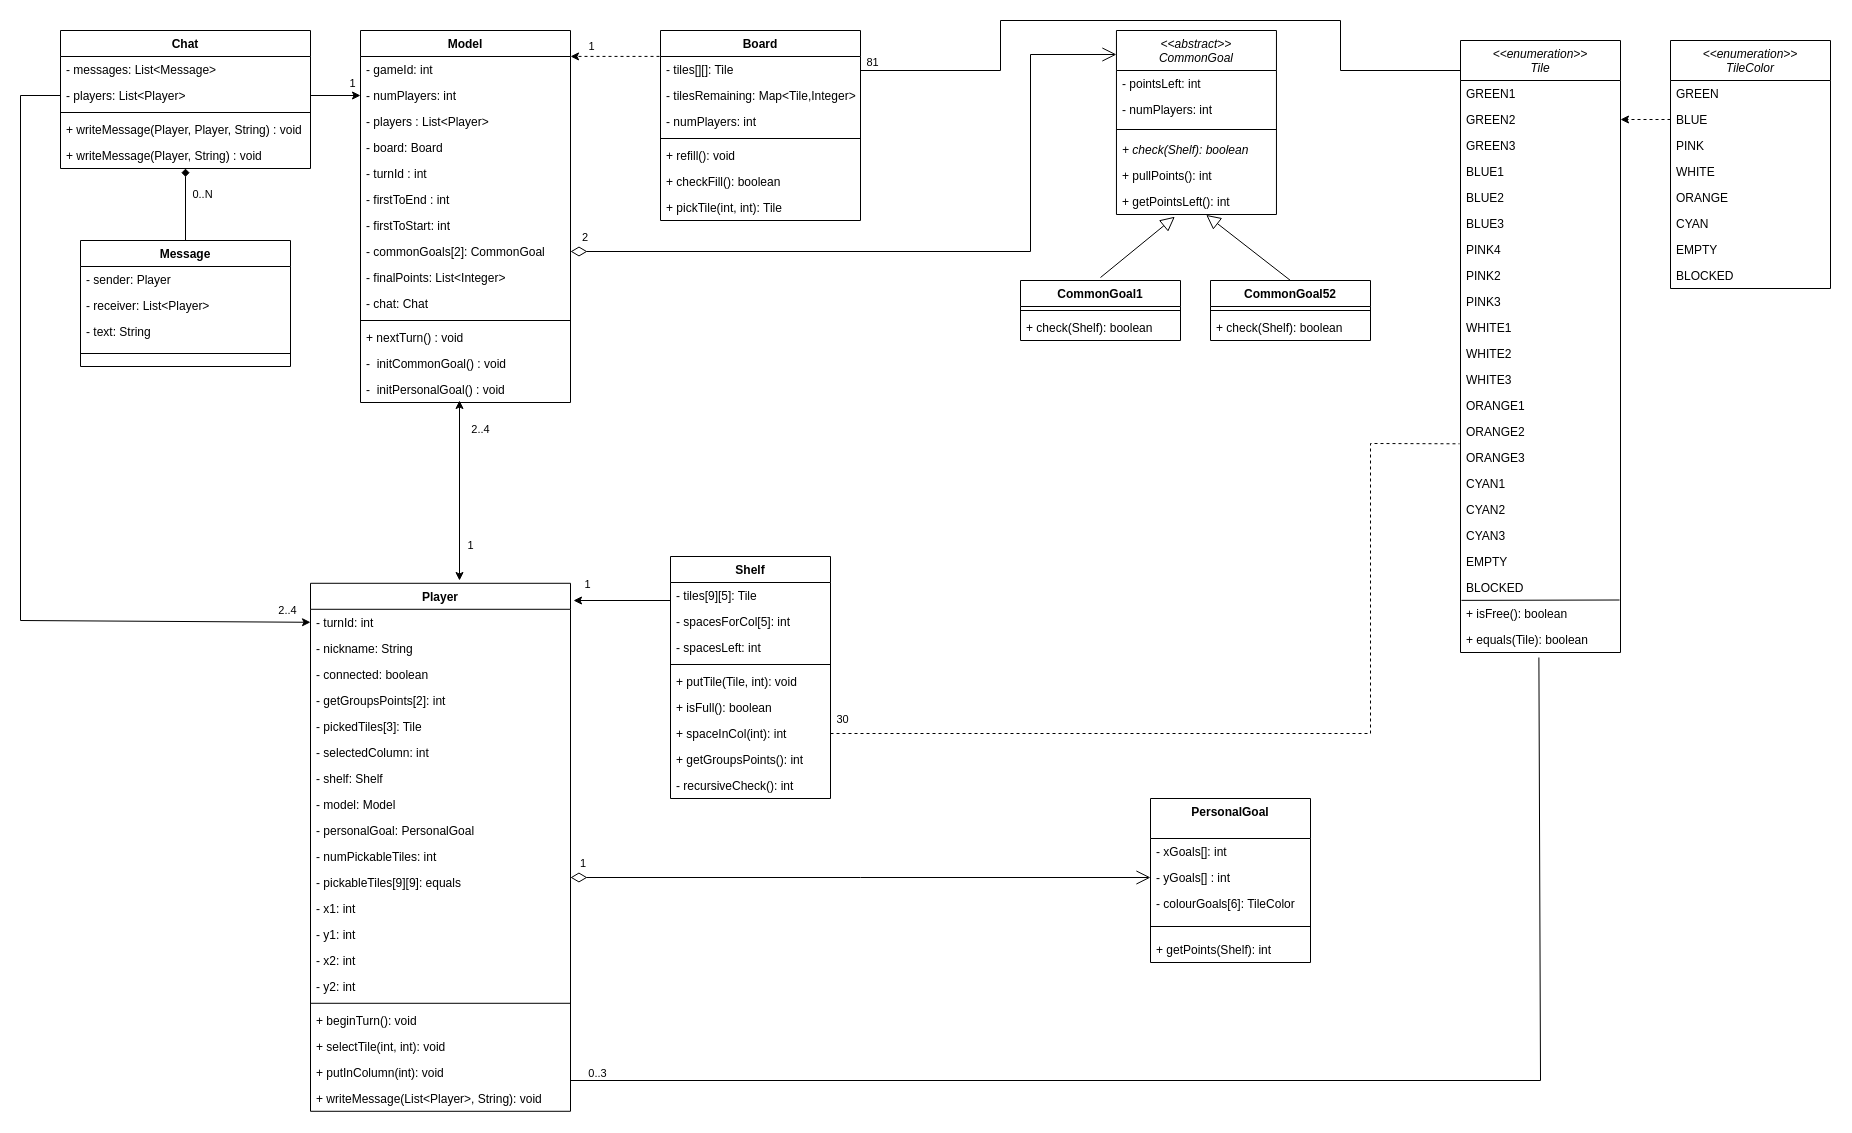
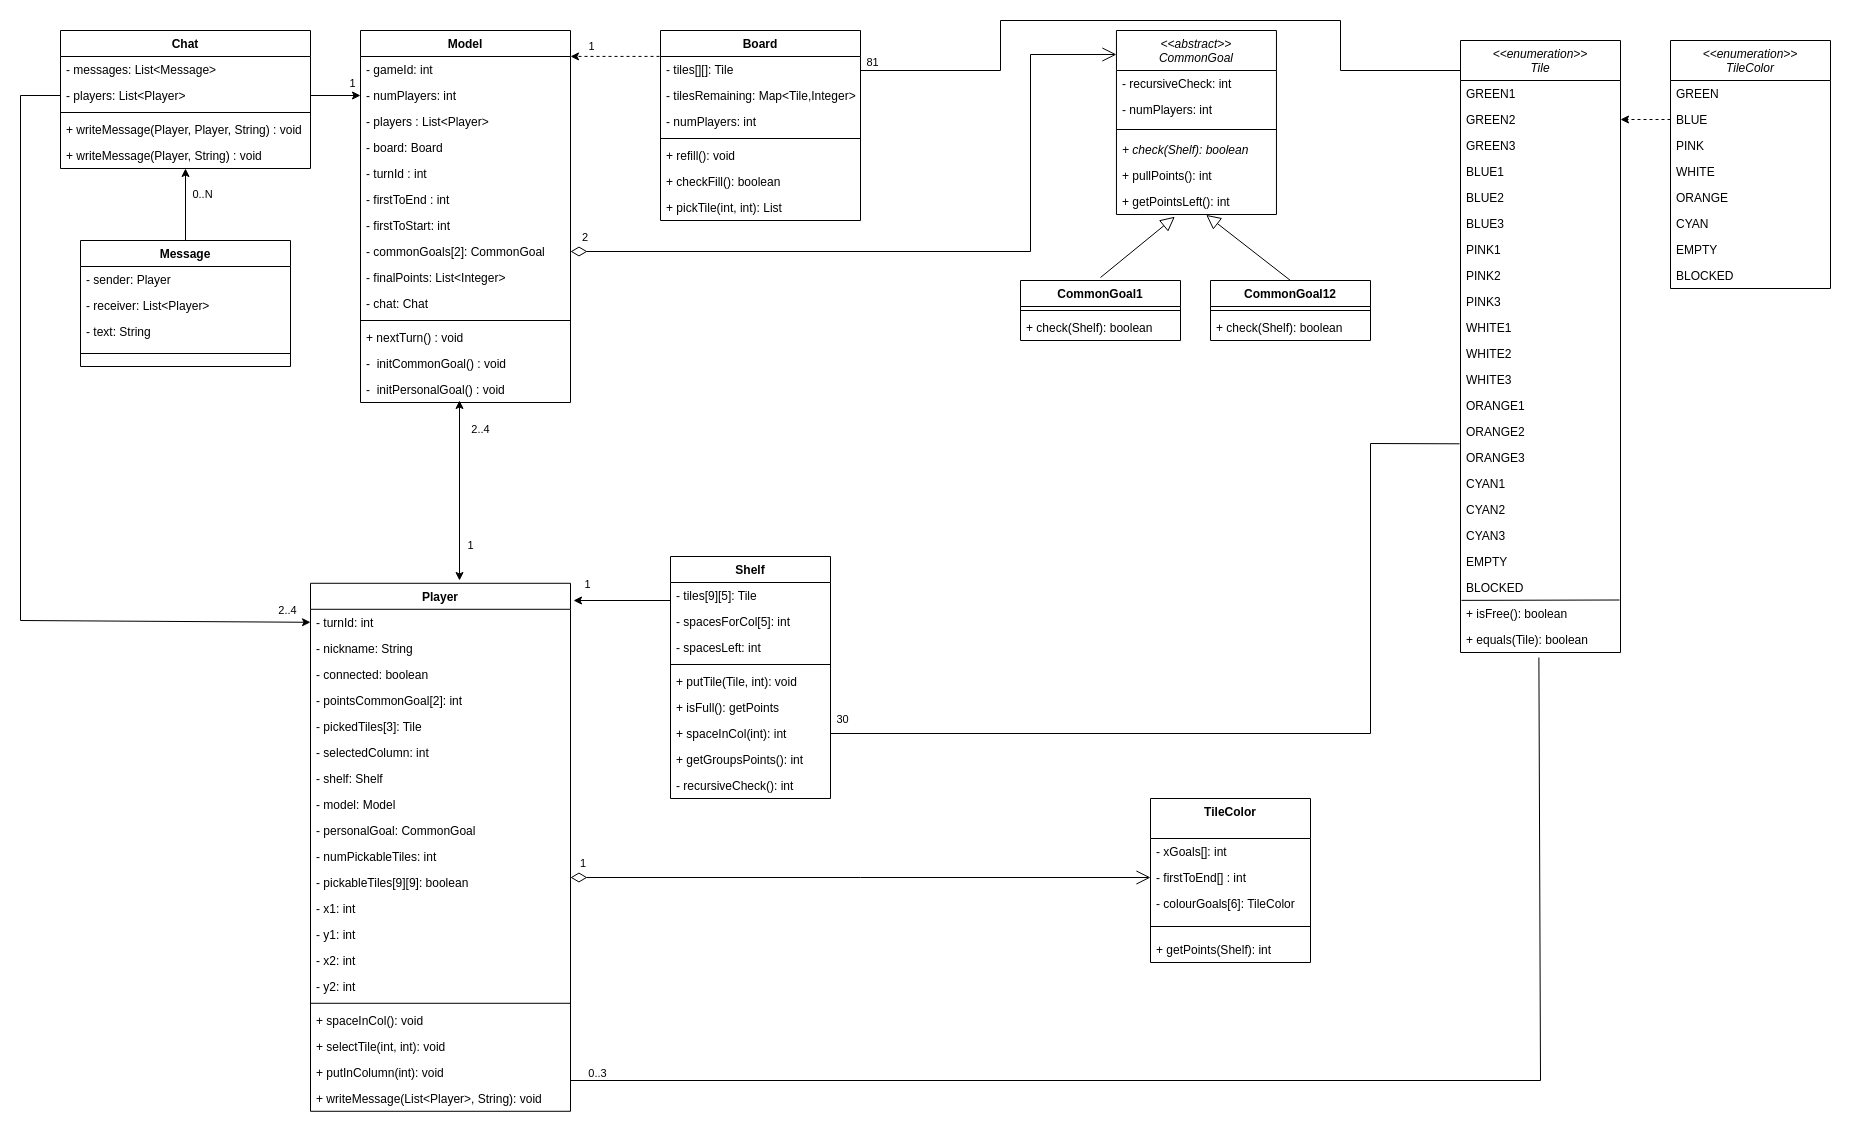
(1171, 84) -> (1185, 84)
(186, 177) -> (186, 177)
(735, 208) -> (736, 208)
(1483, 250) -> (1483, 250)
(1290, 294) -> (1290, 294)
(394, 701) -> (396, 701)
(729, 708) -> (736, 708)
(1290, 734) -> (1290, 734)
(1230, 812) -> (1230, 812)
(399, 831) -> (394, 831)
(1200, 878) -> (1214, 878)
(401, 883) -> (404, 883)
(372, 1021) -> (375, 1021)
